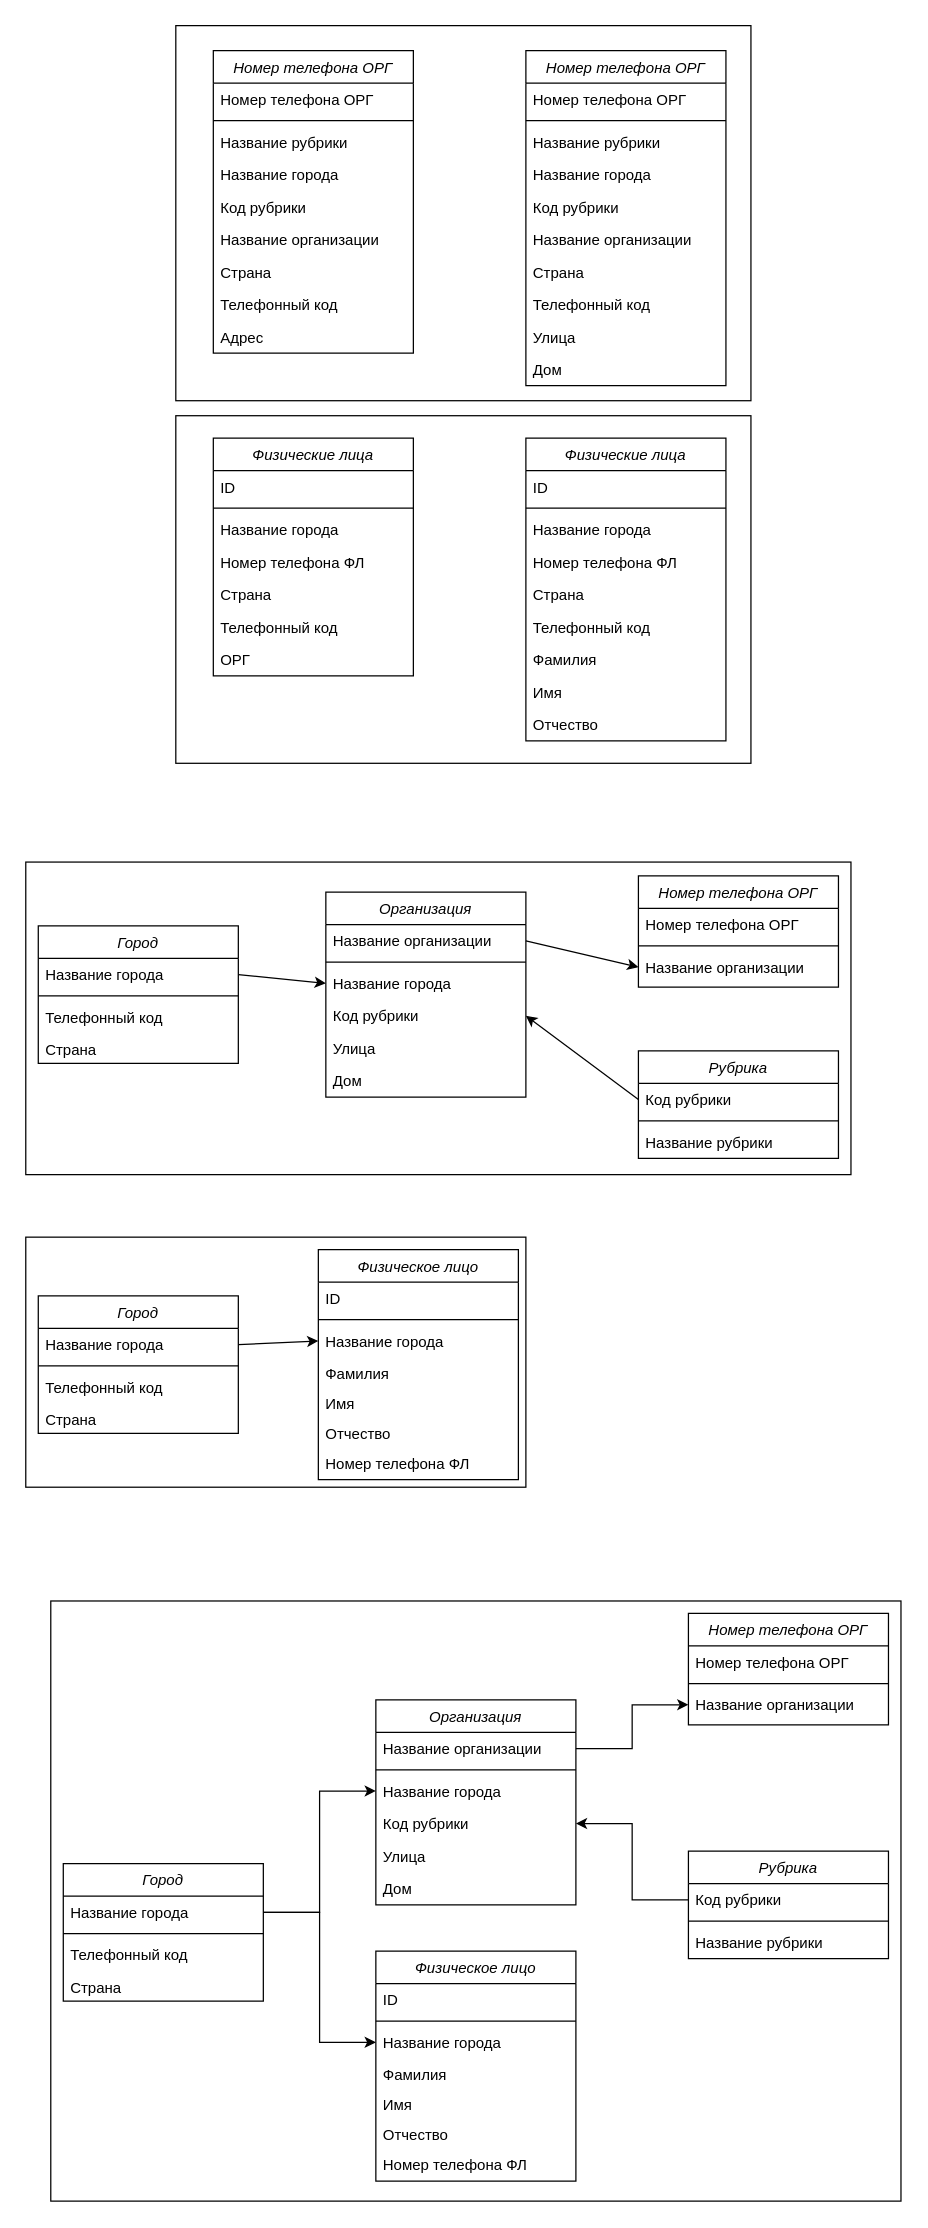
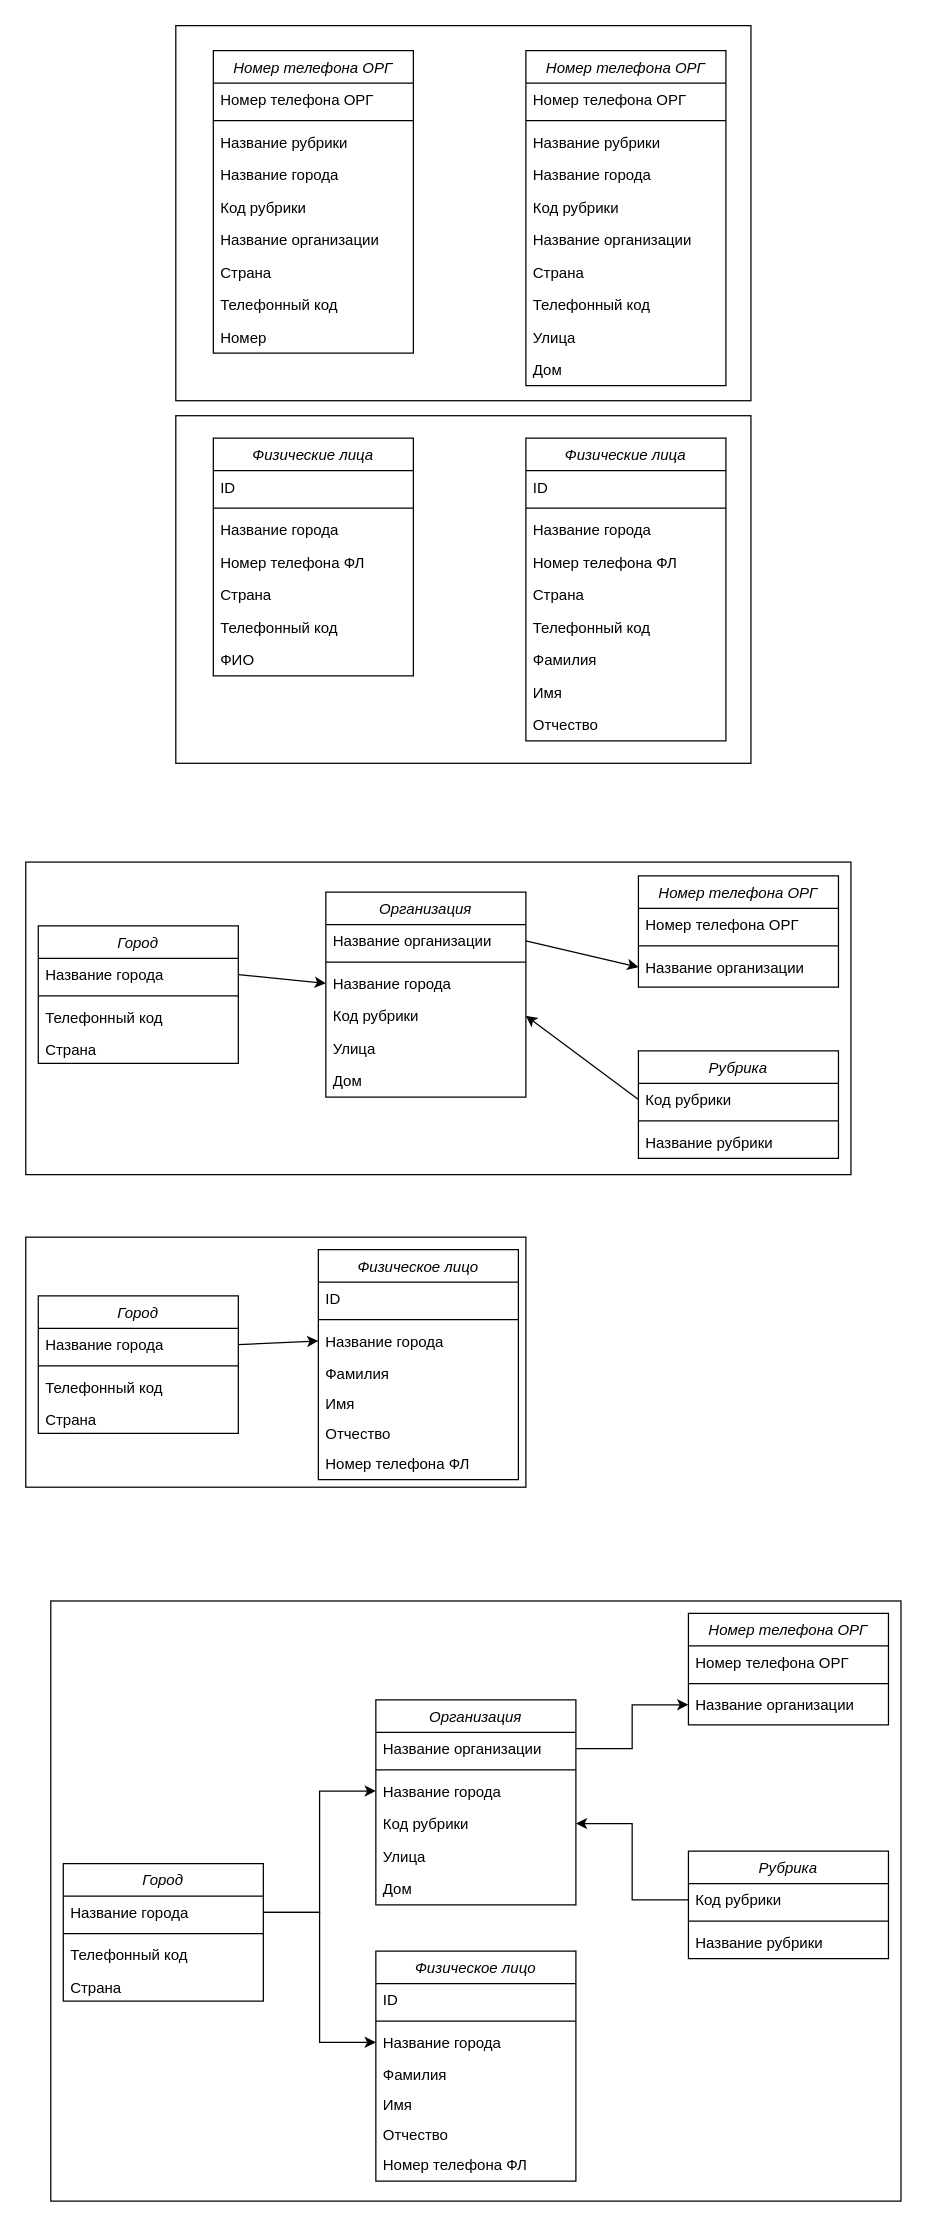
(241, 338) -> (241, 338)
(233, 660) -> (233, 660)
